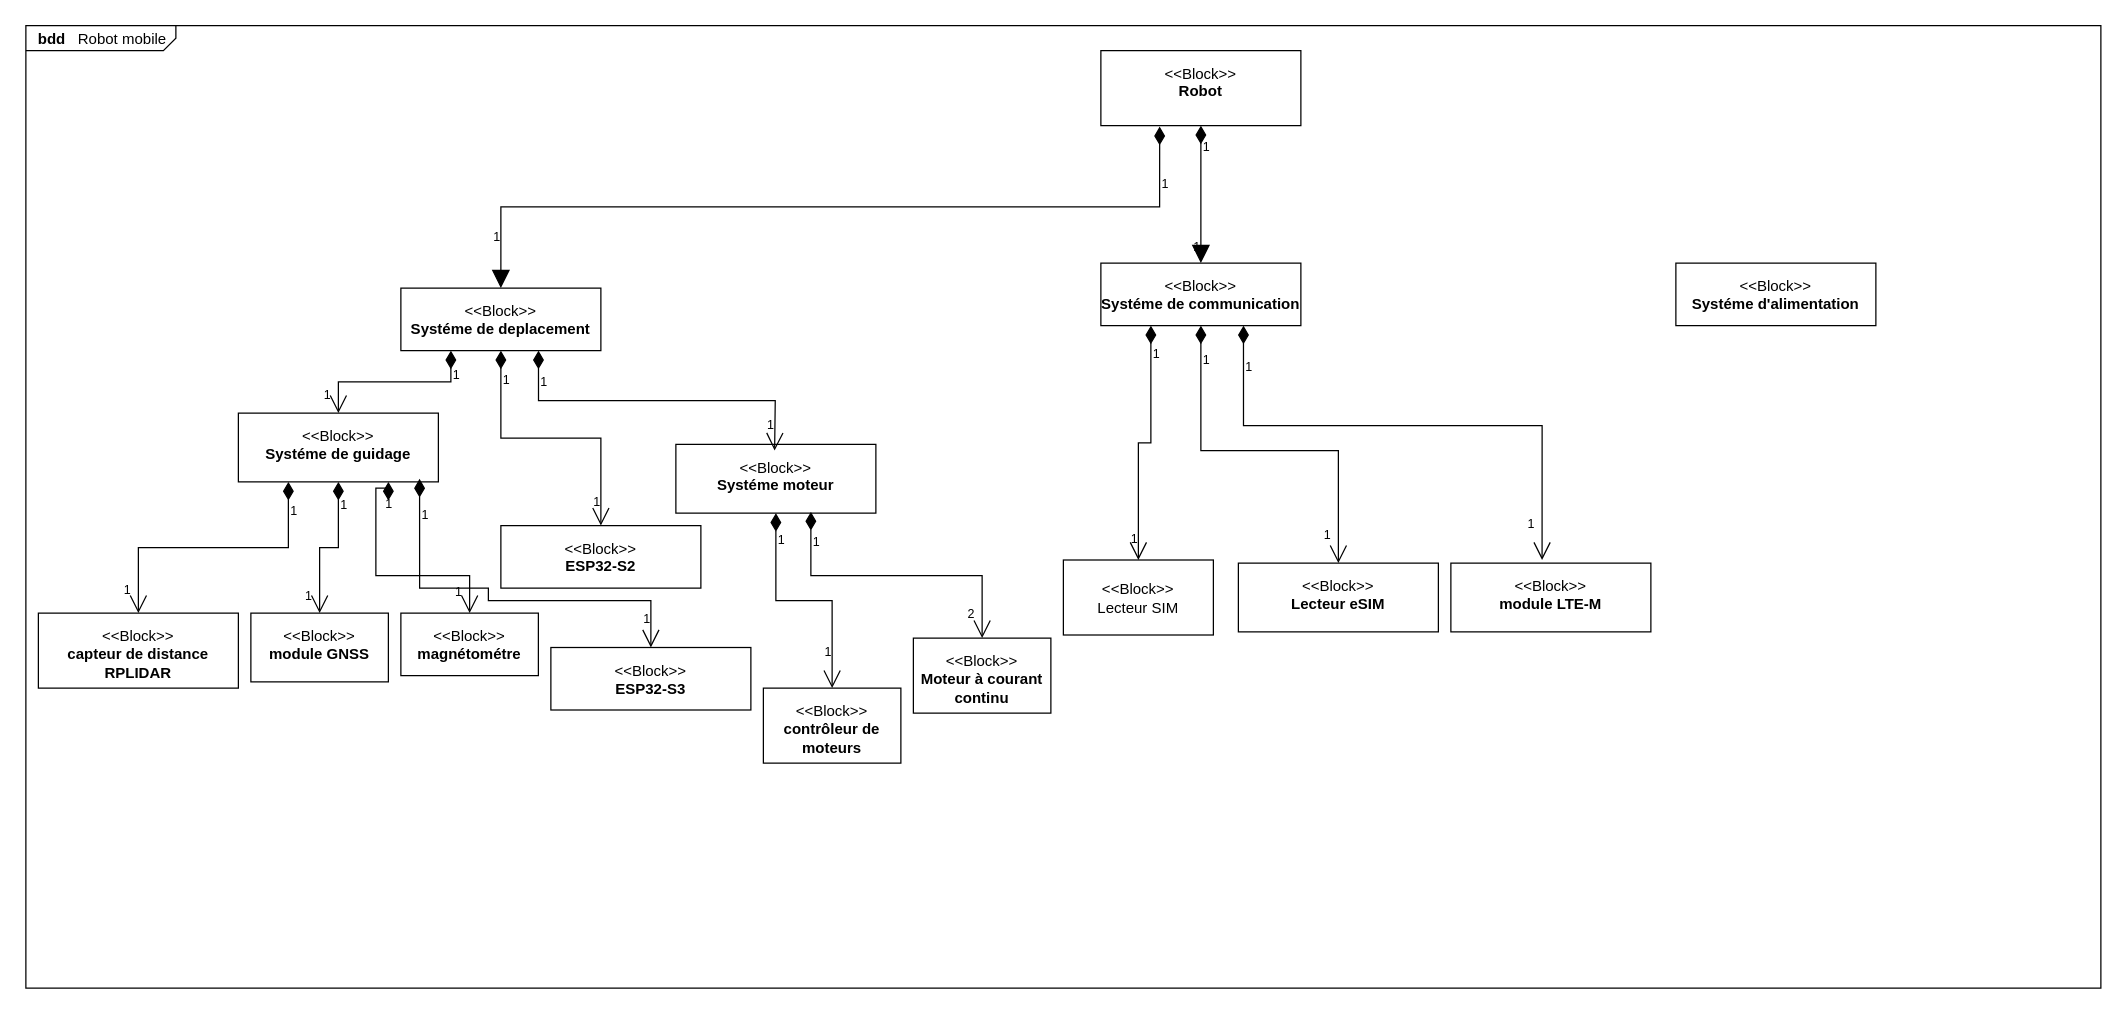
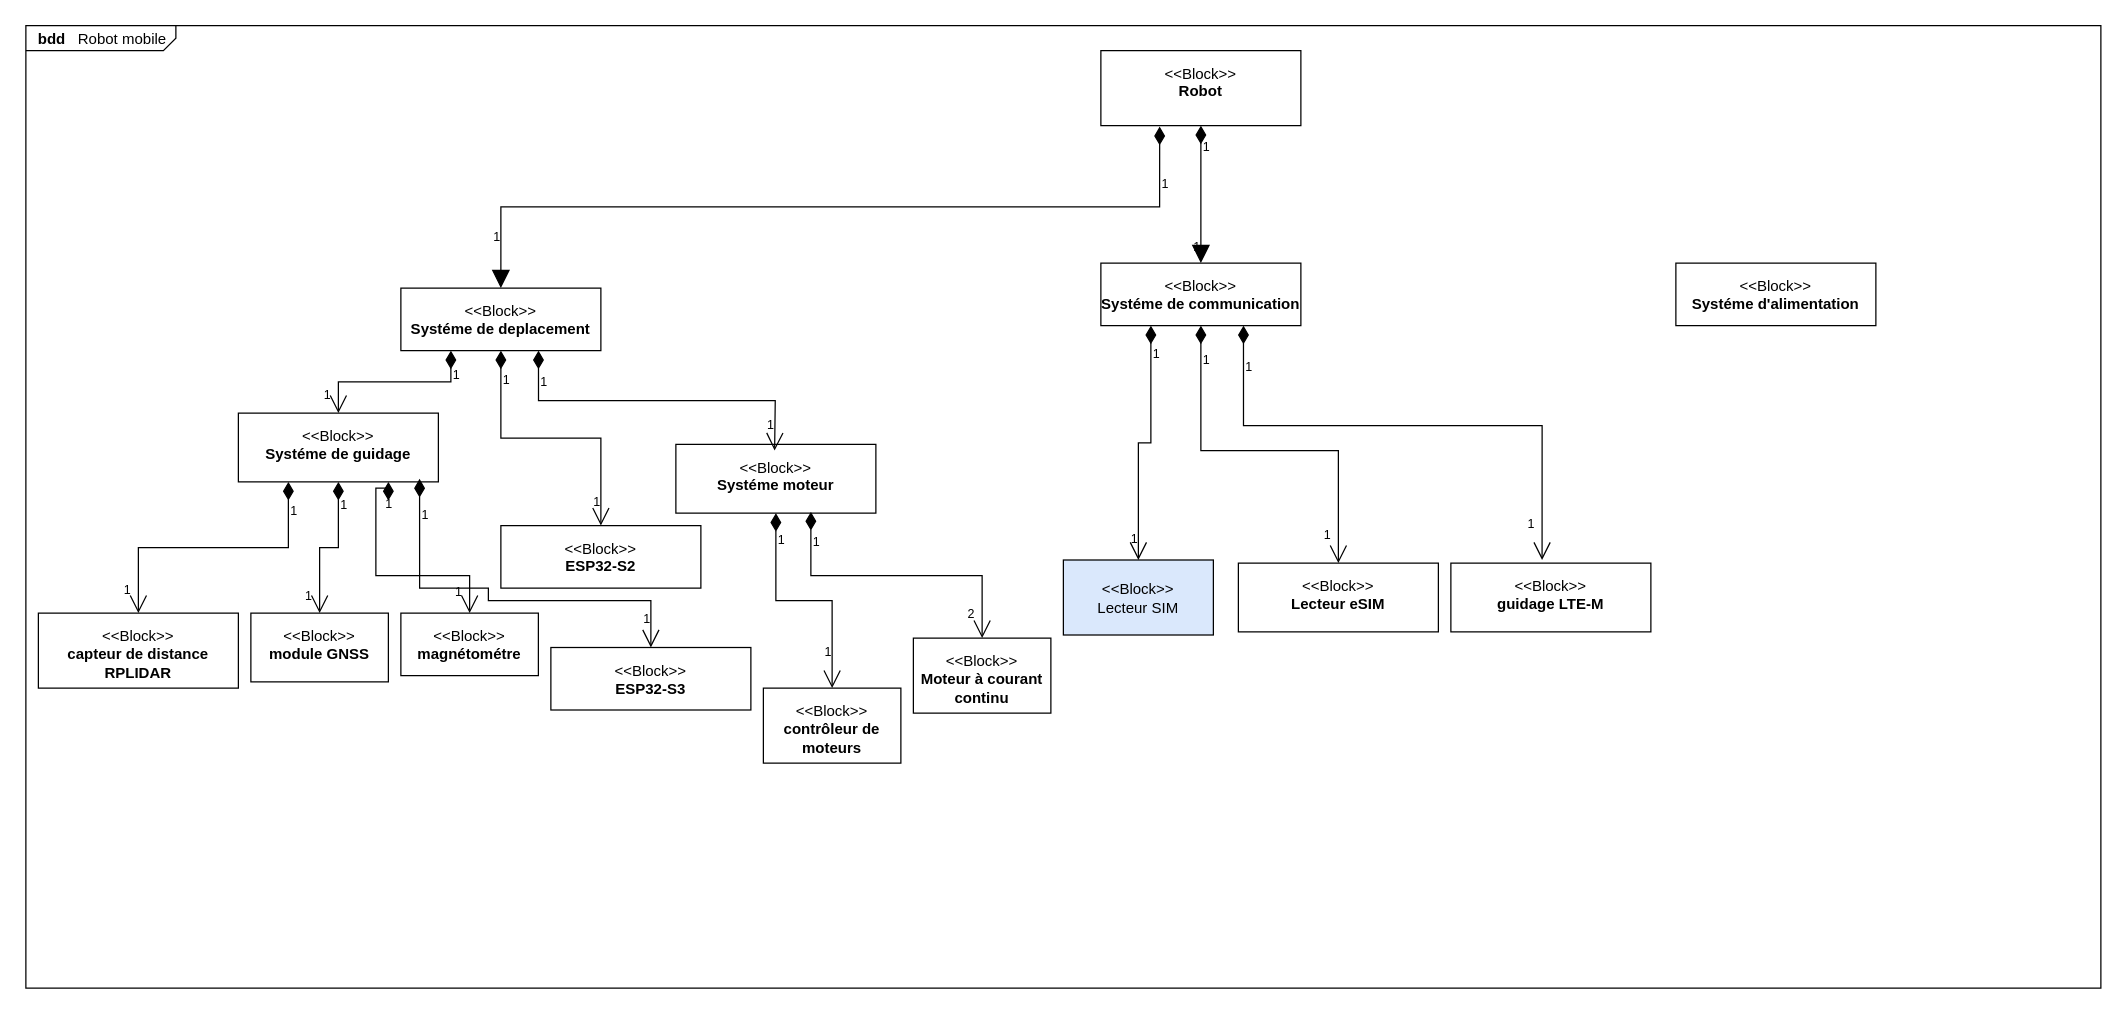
(1551, 563) -> (1551, 563)
(1138, 598) -> (1138, 598)
